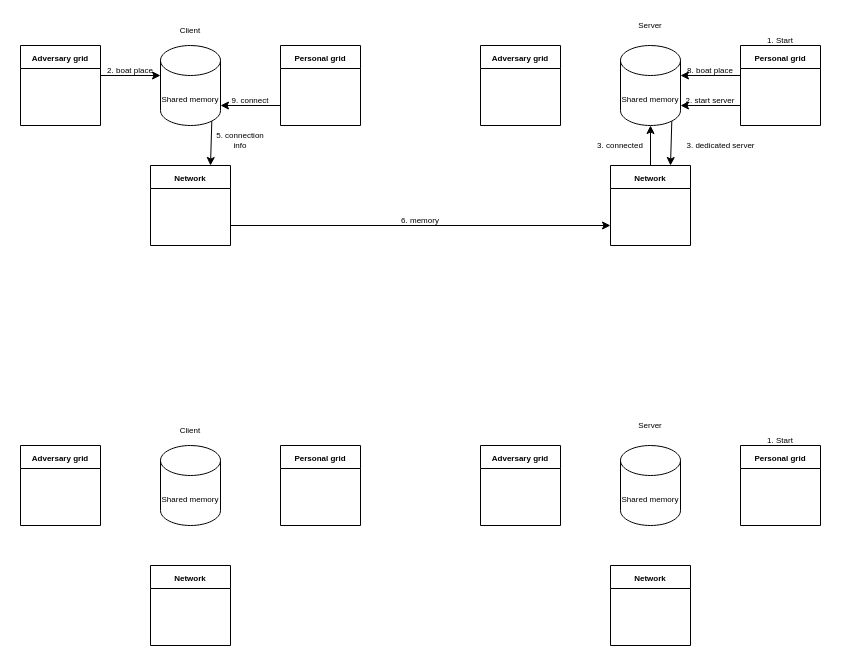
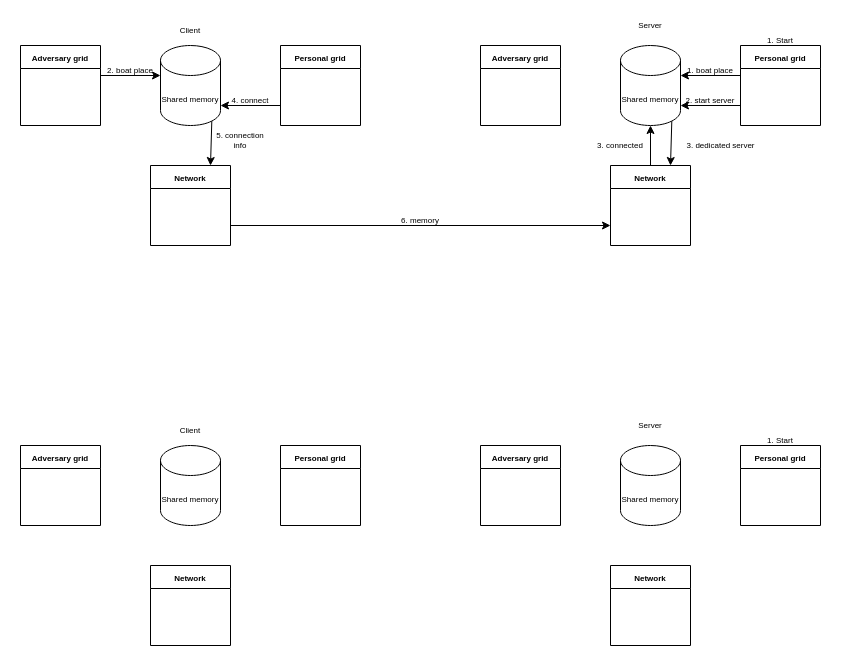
(711, 71) -> (711, 71)
(251, 101) -> (251, 101)
